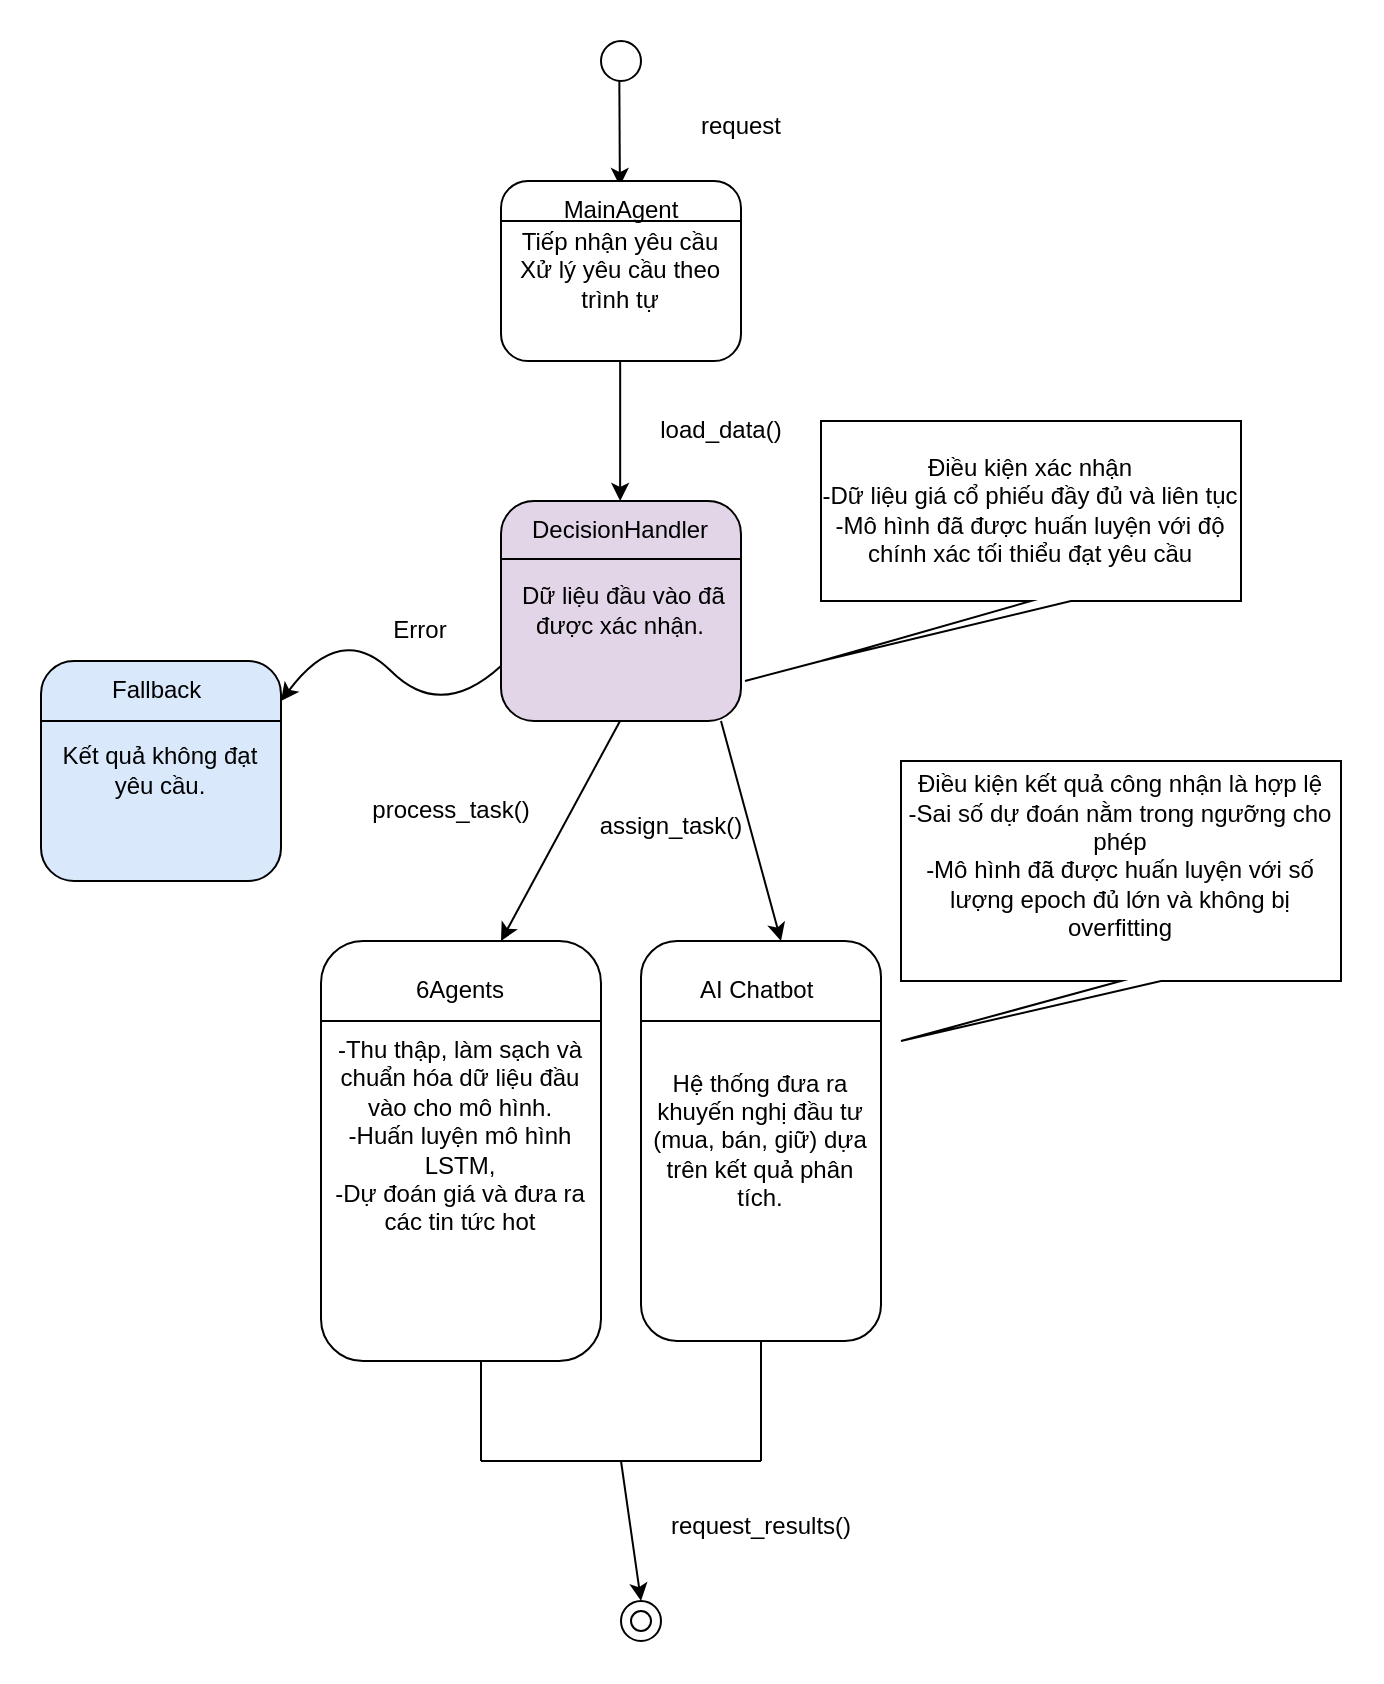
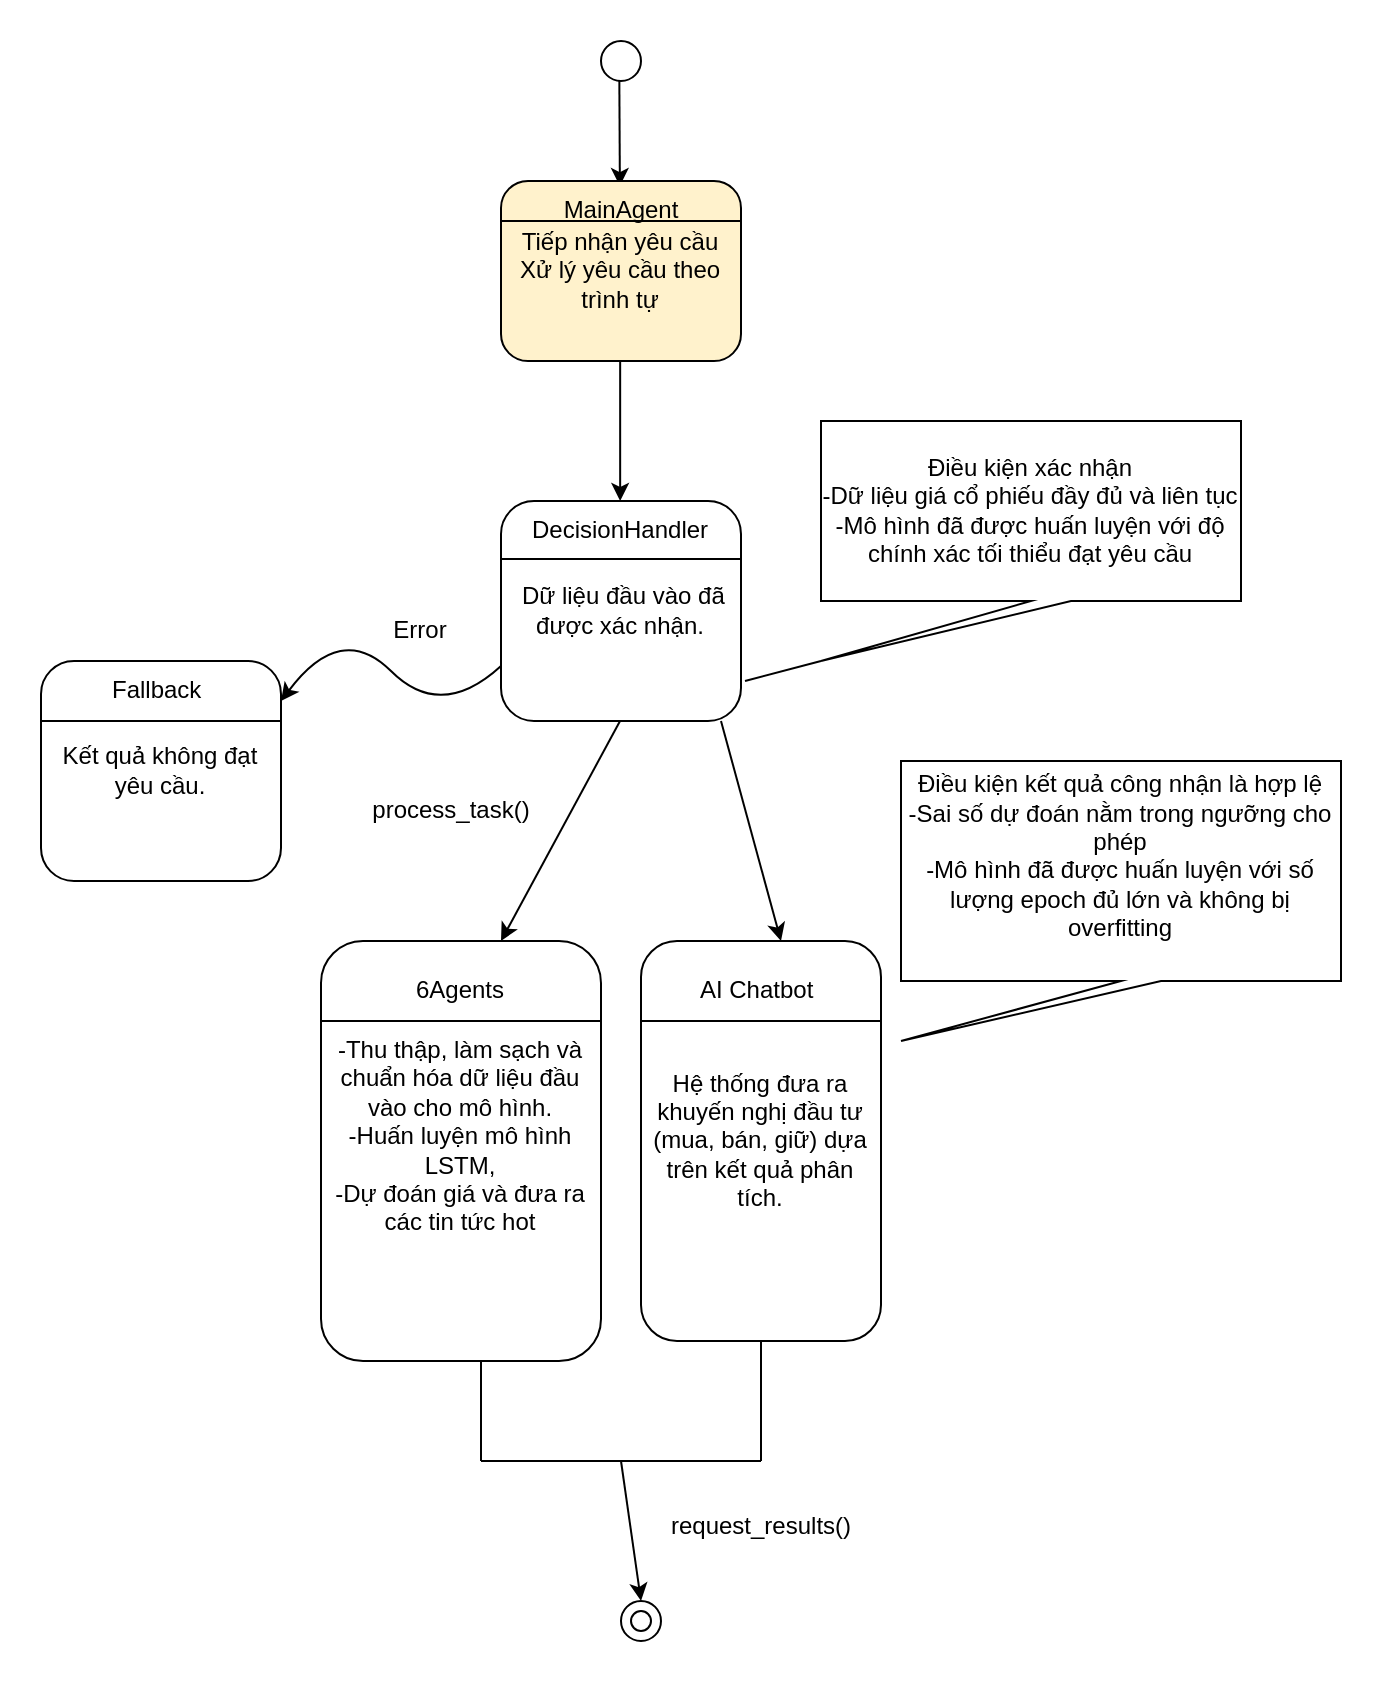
(741, 127) -> none
(621, 271) -> (621, 271)
(721, 431) -> none
(621, 611) -> (621, 611)
(161, 771) -> (161, 771)
(671, 827) -> none
